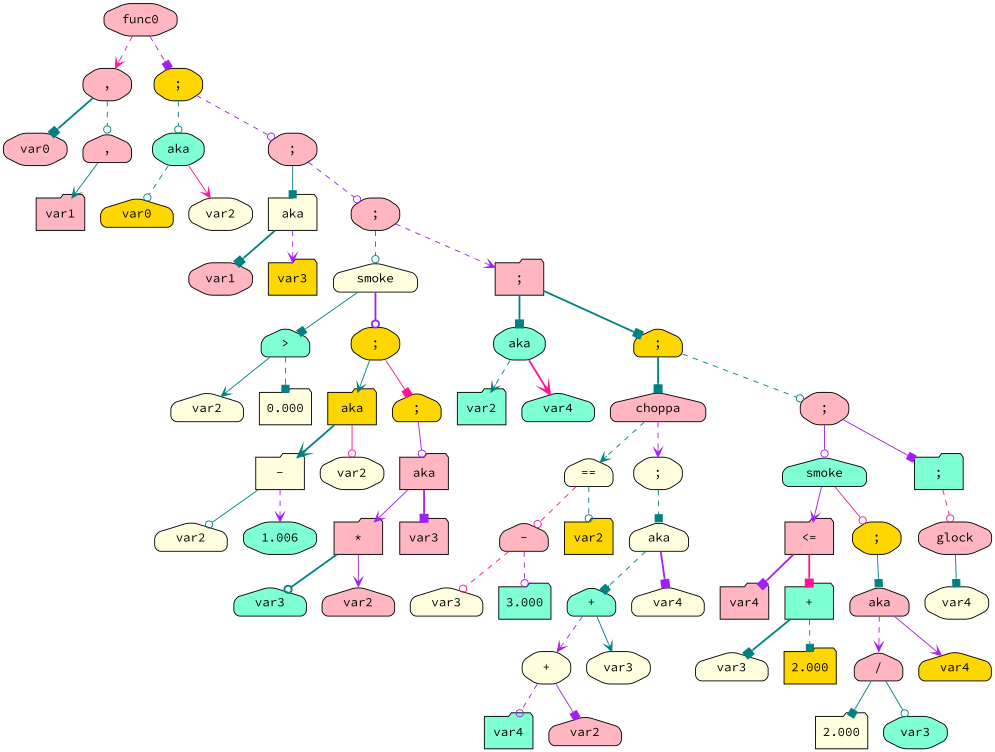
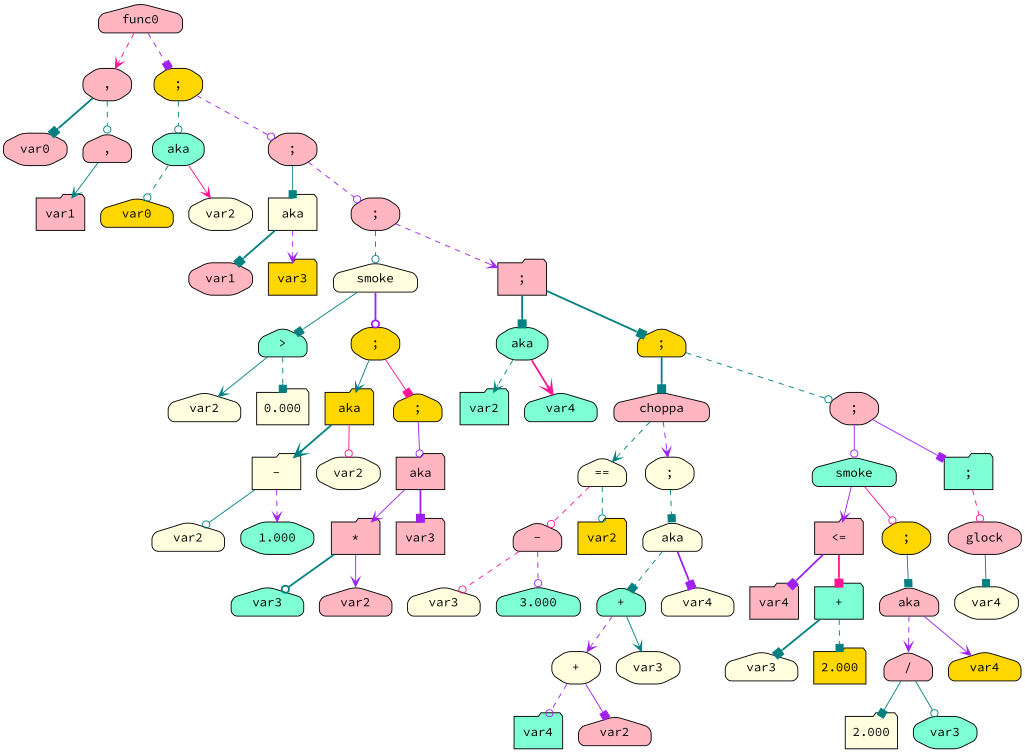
(141, 20) -> (141, 20)
(280, 538) -> (277, 538)
(525, 603) -> (538, 603)
